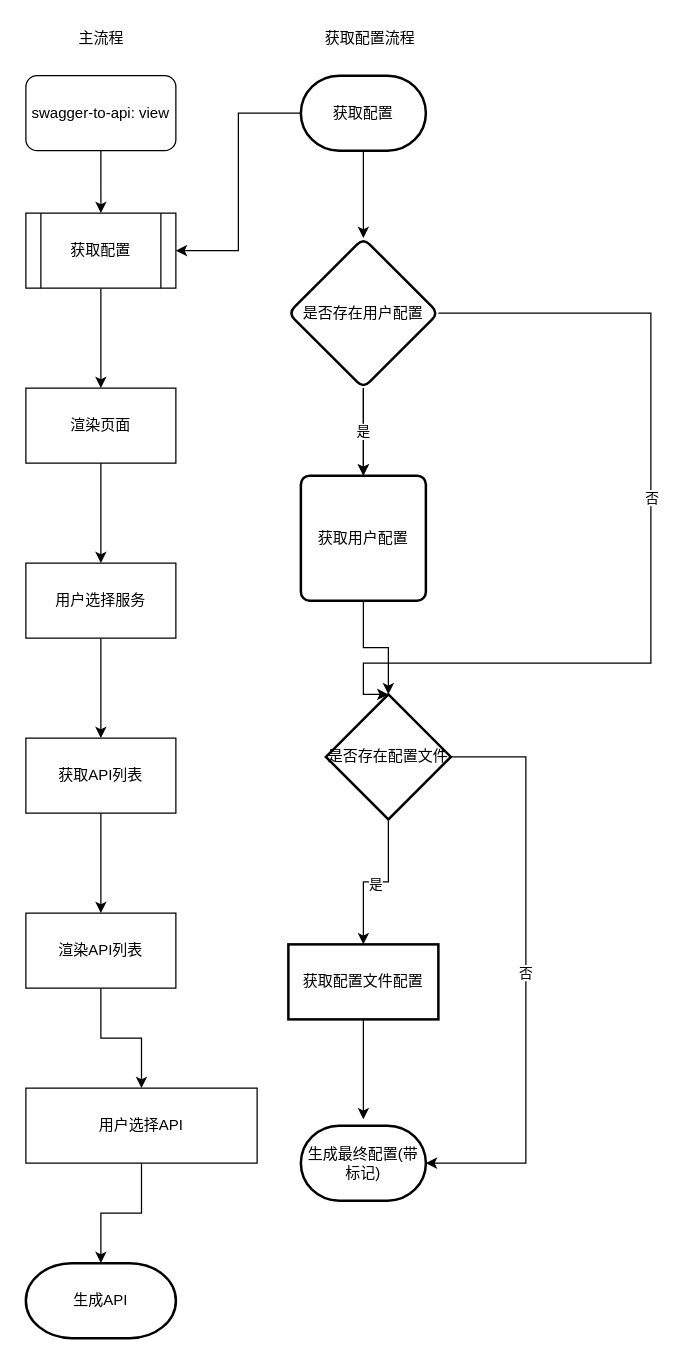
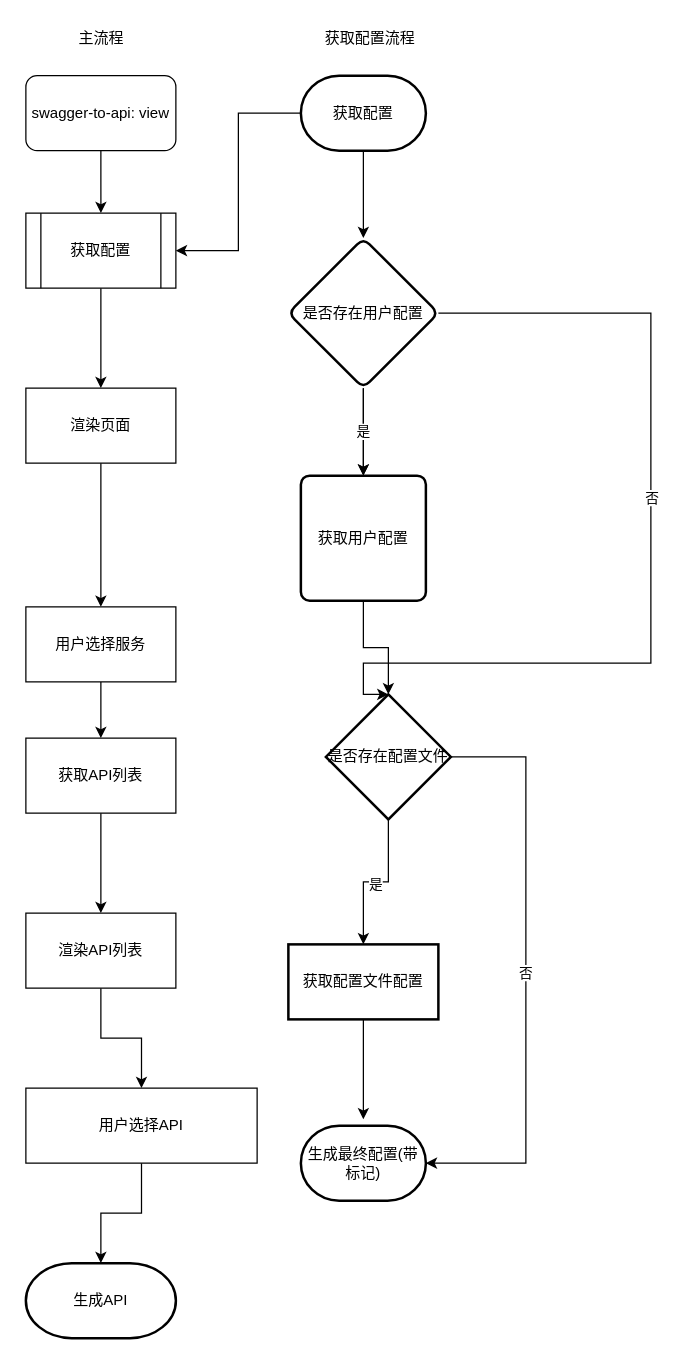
(101, 601) -> (101, 644)
